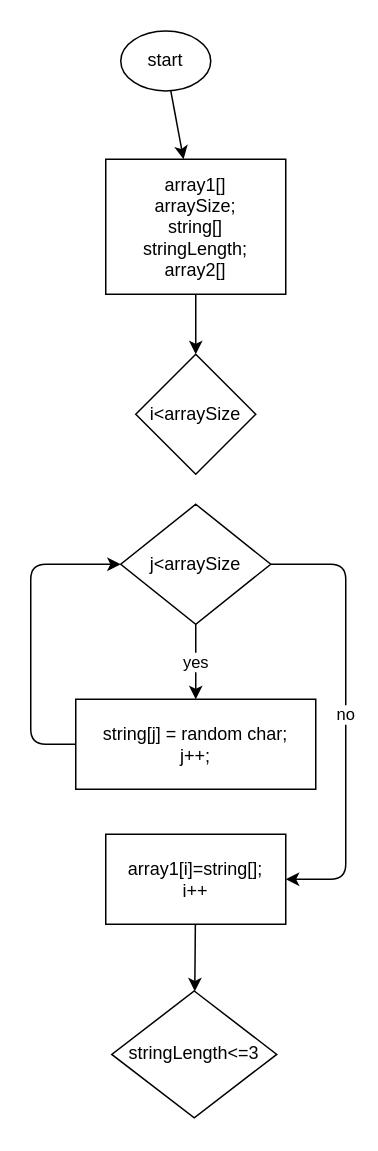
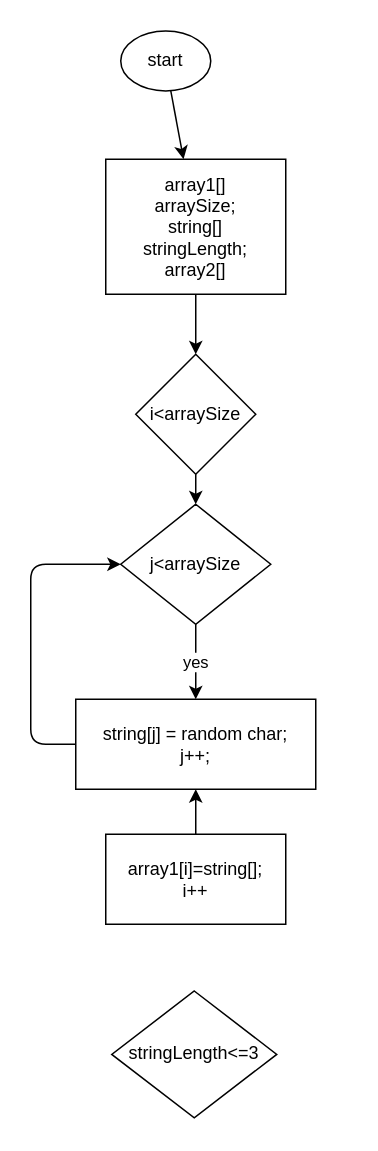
none -> (196, 484)
(346, 709) -> none
(195, 952) -> (196, 817)
